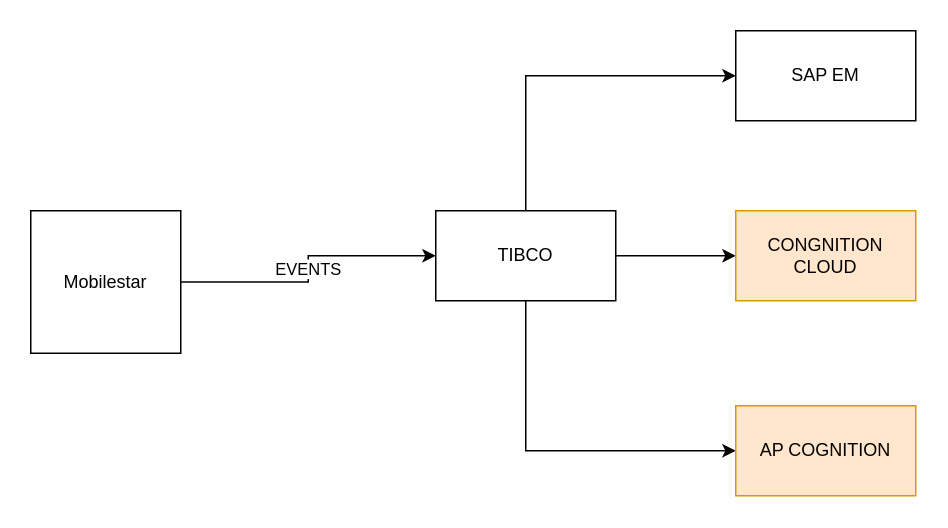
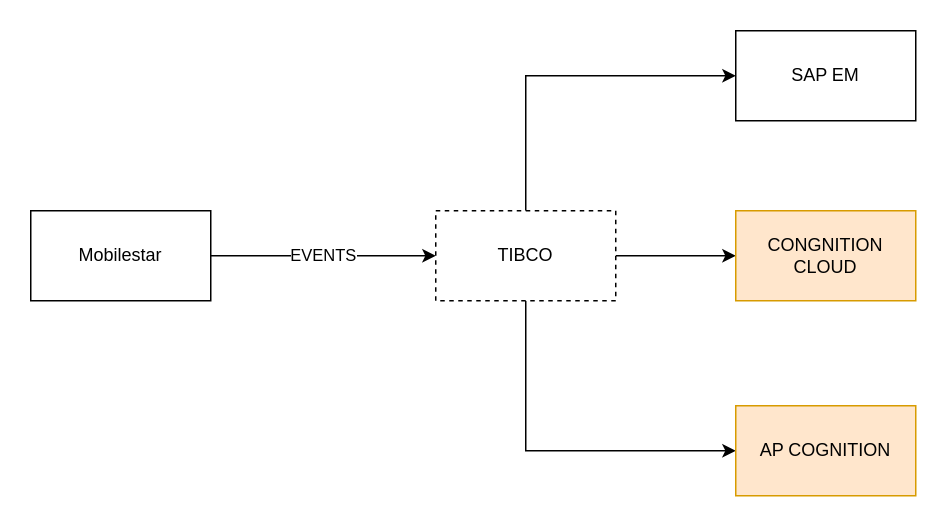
(526, 256) -> (526, 256)
(106, 282) -> (121, 256)
